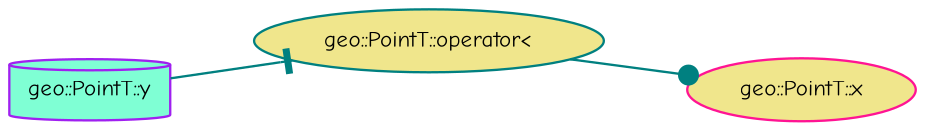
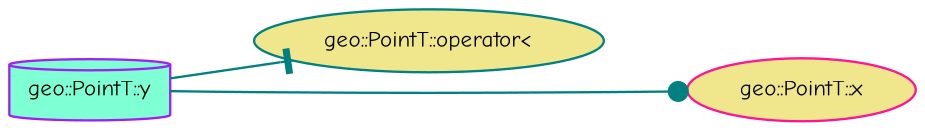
(625, 67) -> (420, 93)
